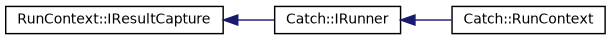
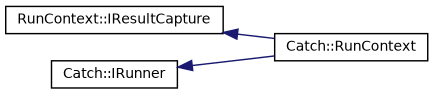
(256, 20) -> (256, 36)
